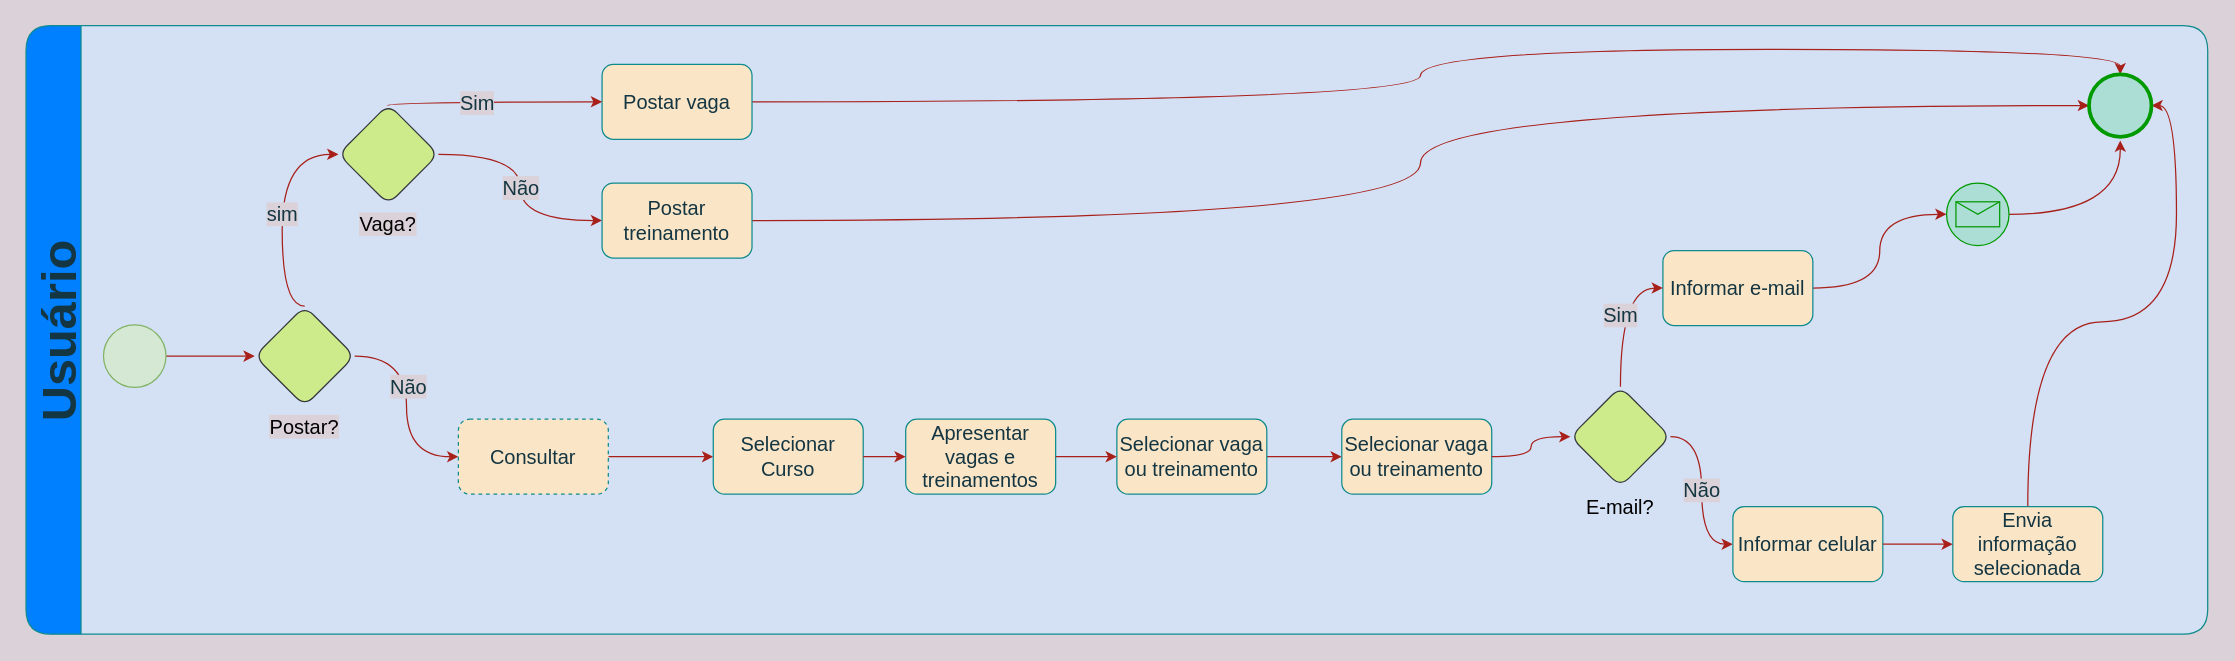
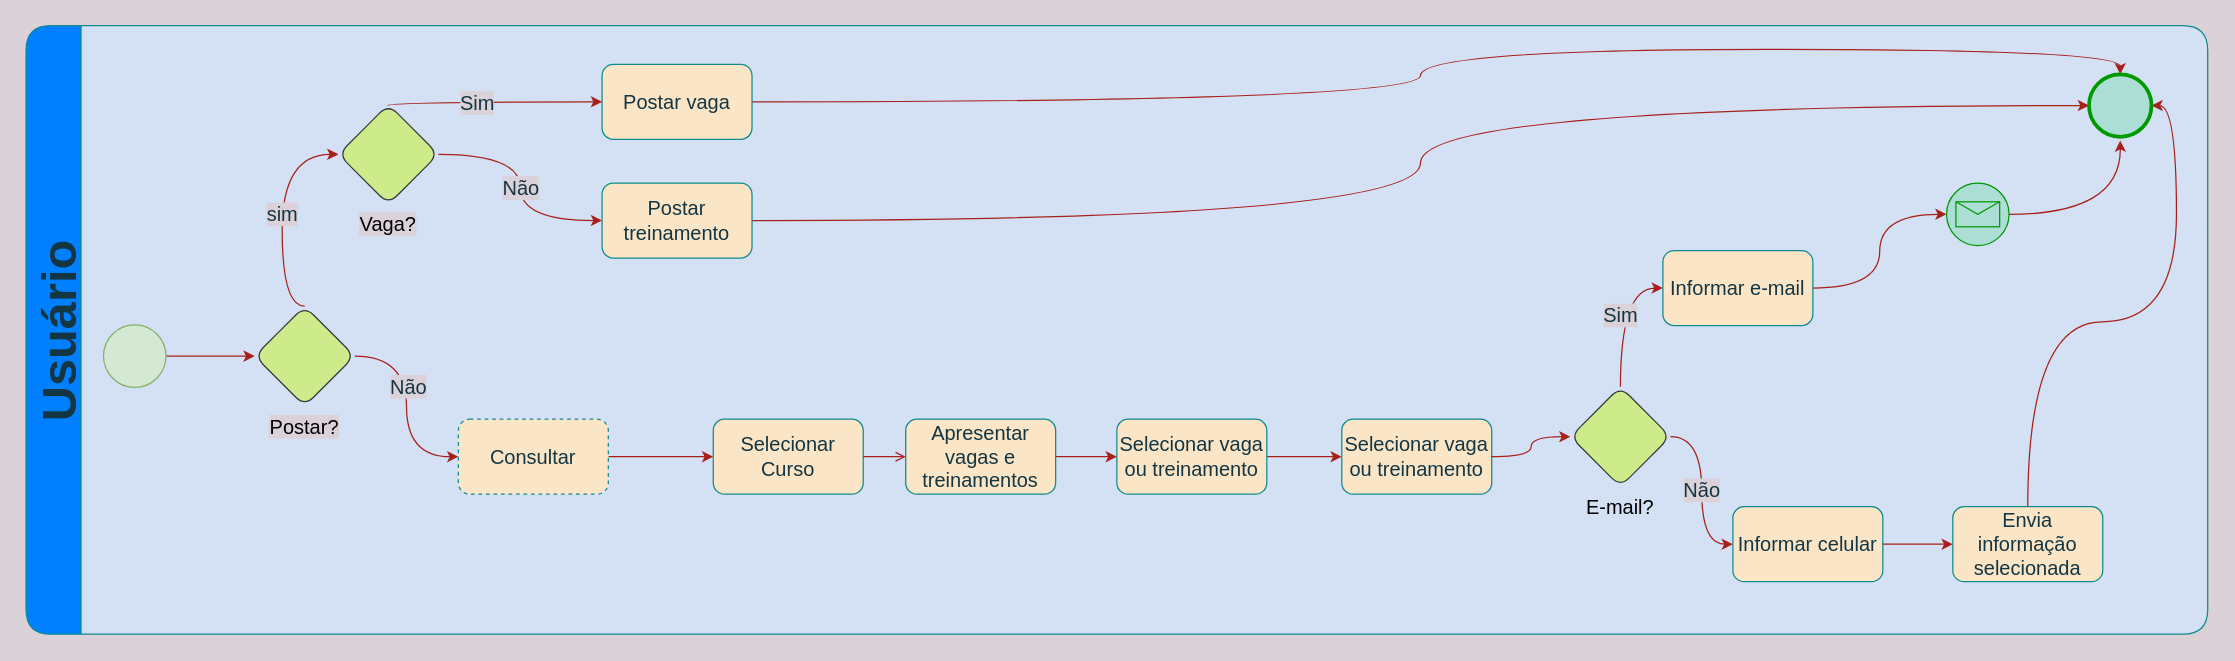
(896, 457) -> (897, 457)
